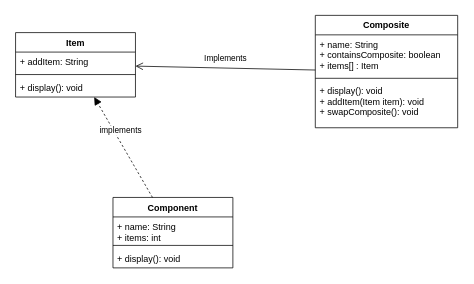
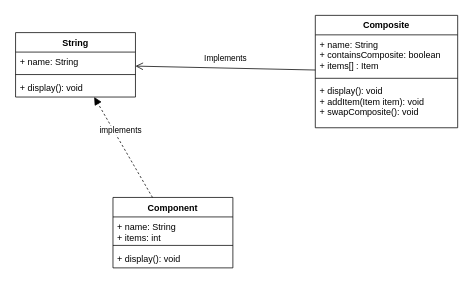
(75, 43) -> (75, 43)
(58, 62) -> (50, 62)
